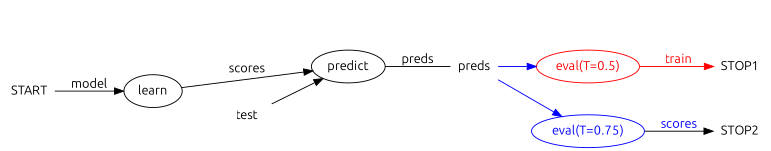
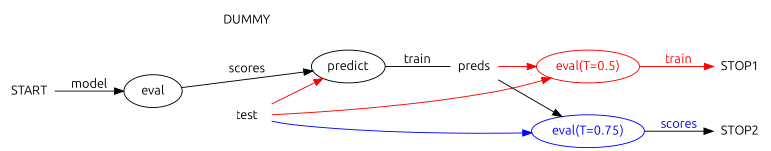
none -> (247, 20)
(418, 60) -> (418, 60)
(512, 67) -> (512, 67)
(153, 91) -> (153, 91)
(293, 93) -> (293, 93)
(526, 96) -> (526, 96)
none -> (408, 104)
none -> (397, 132)
